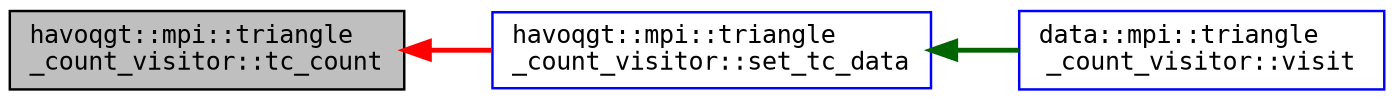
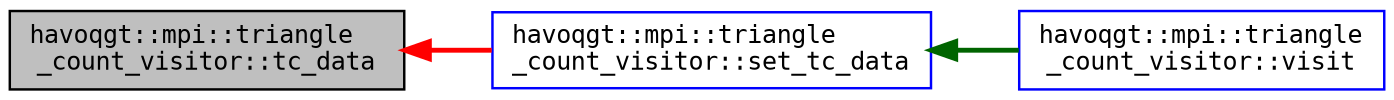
(207, 50) -> (207, 50)
(1202, 50) -> (1202, 50)
